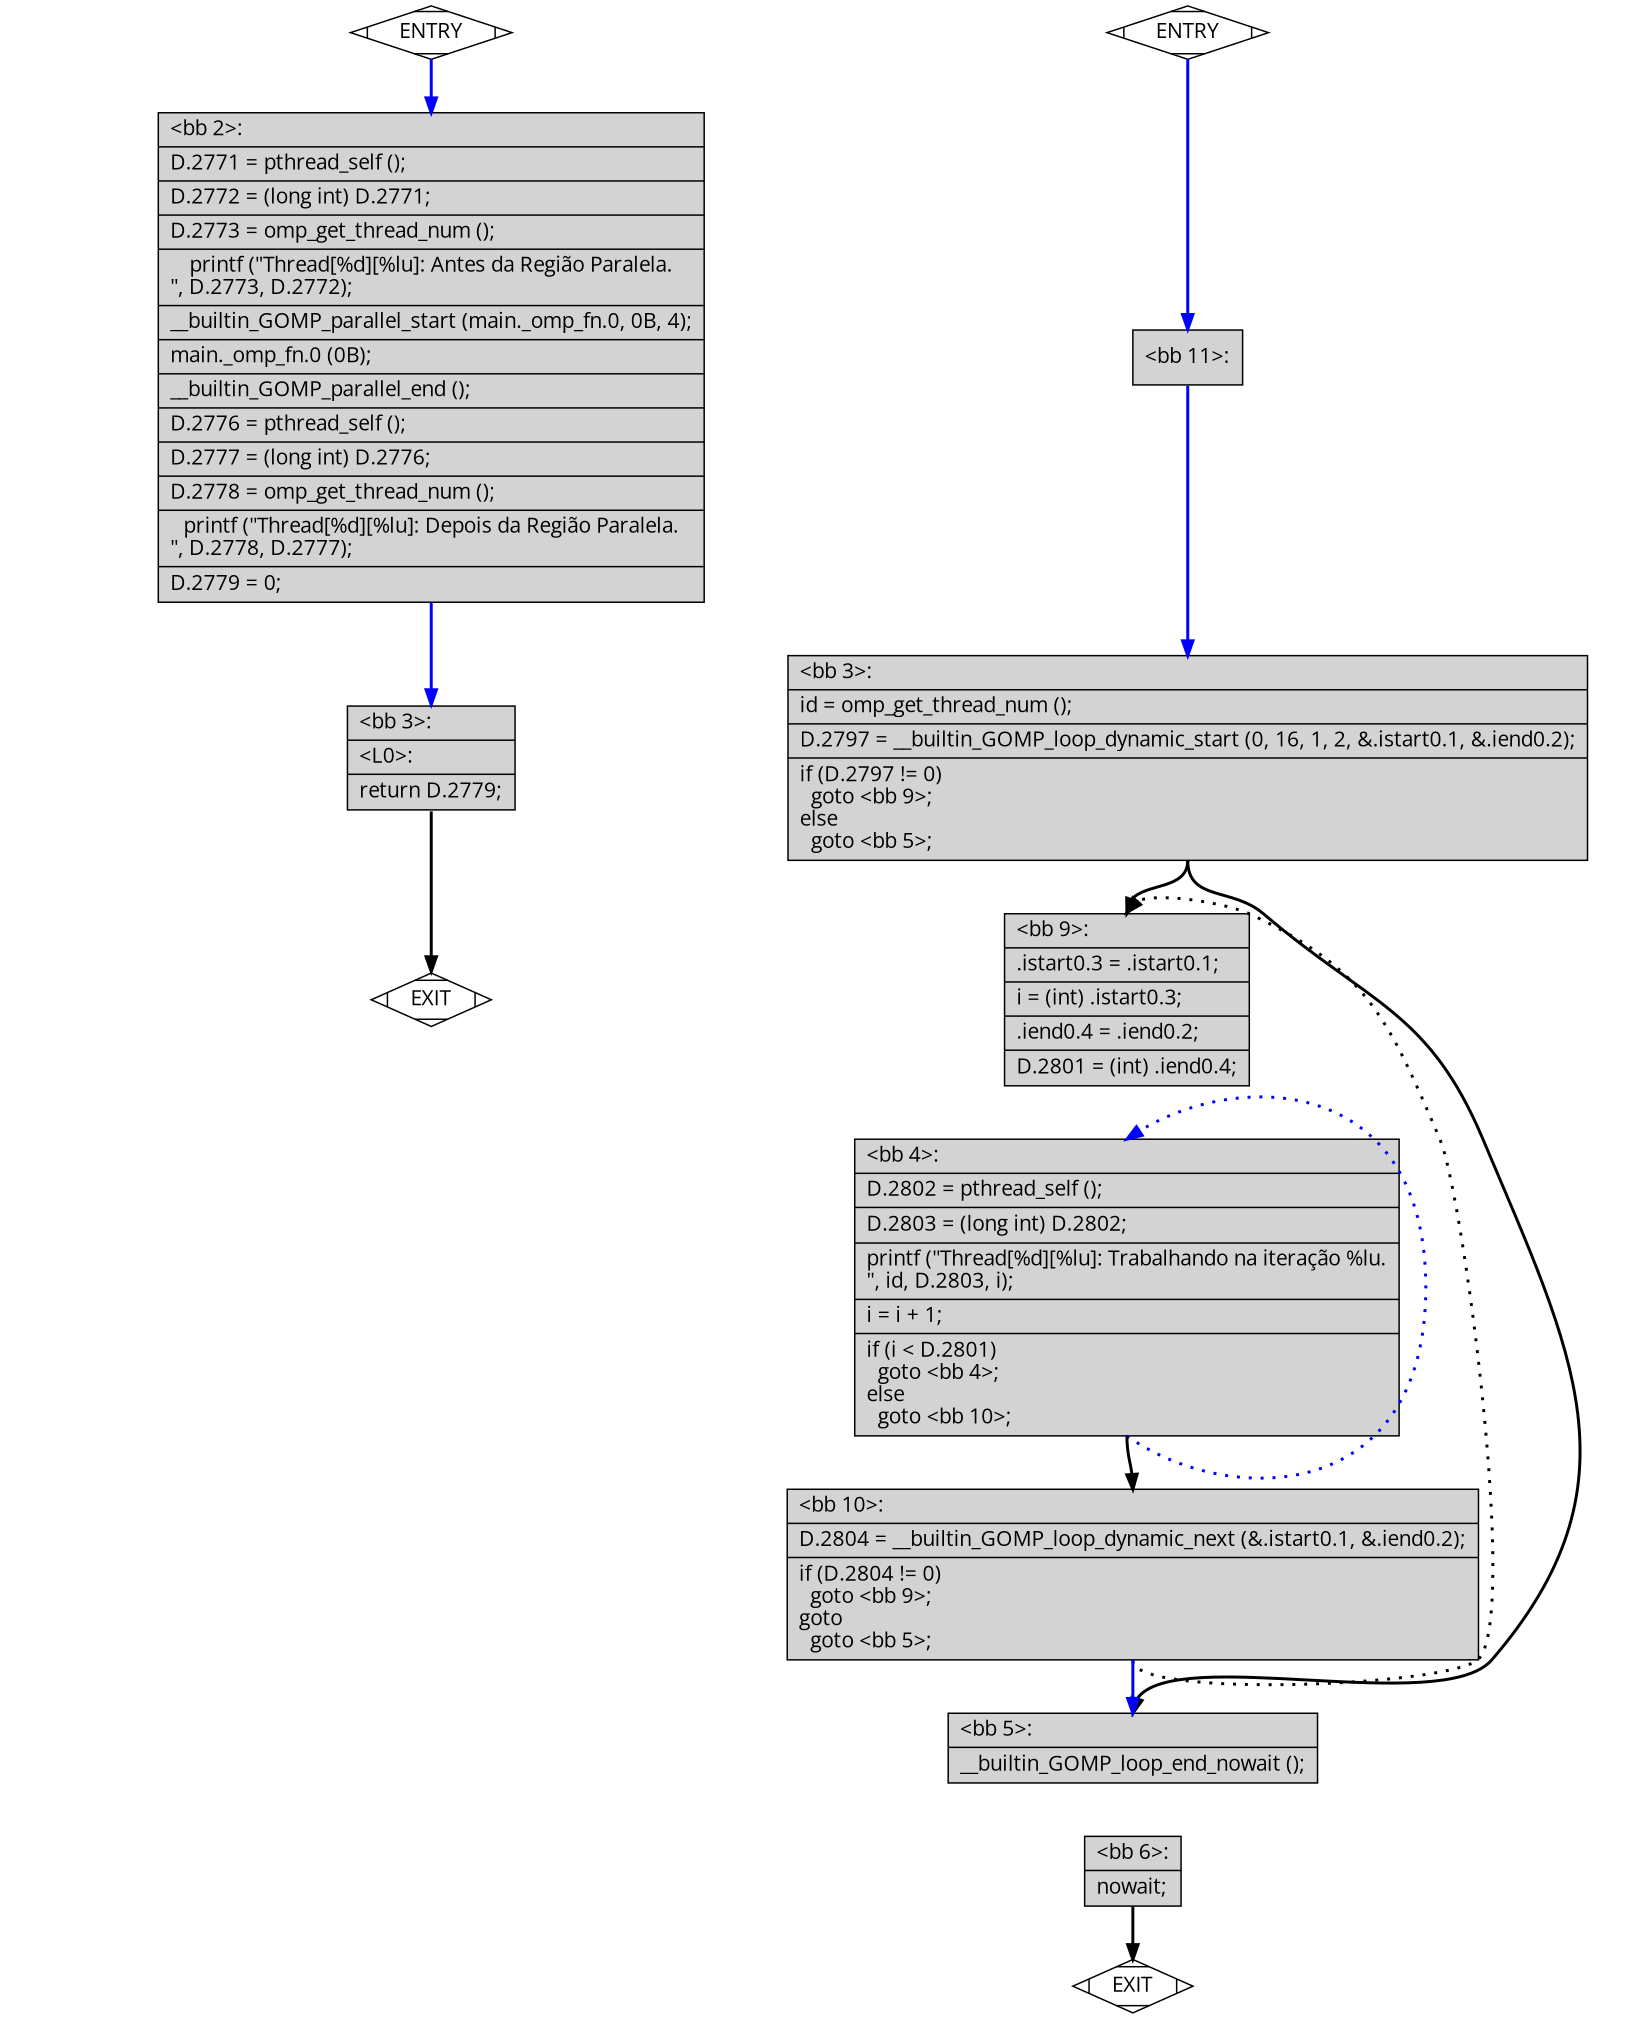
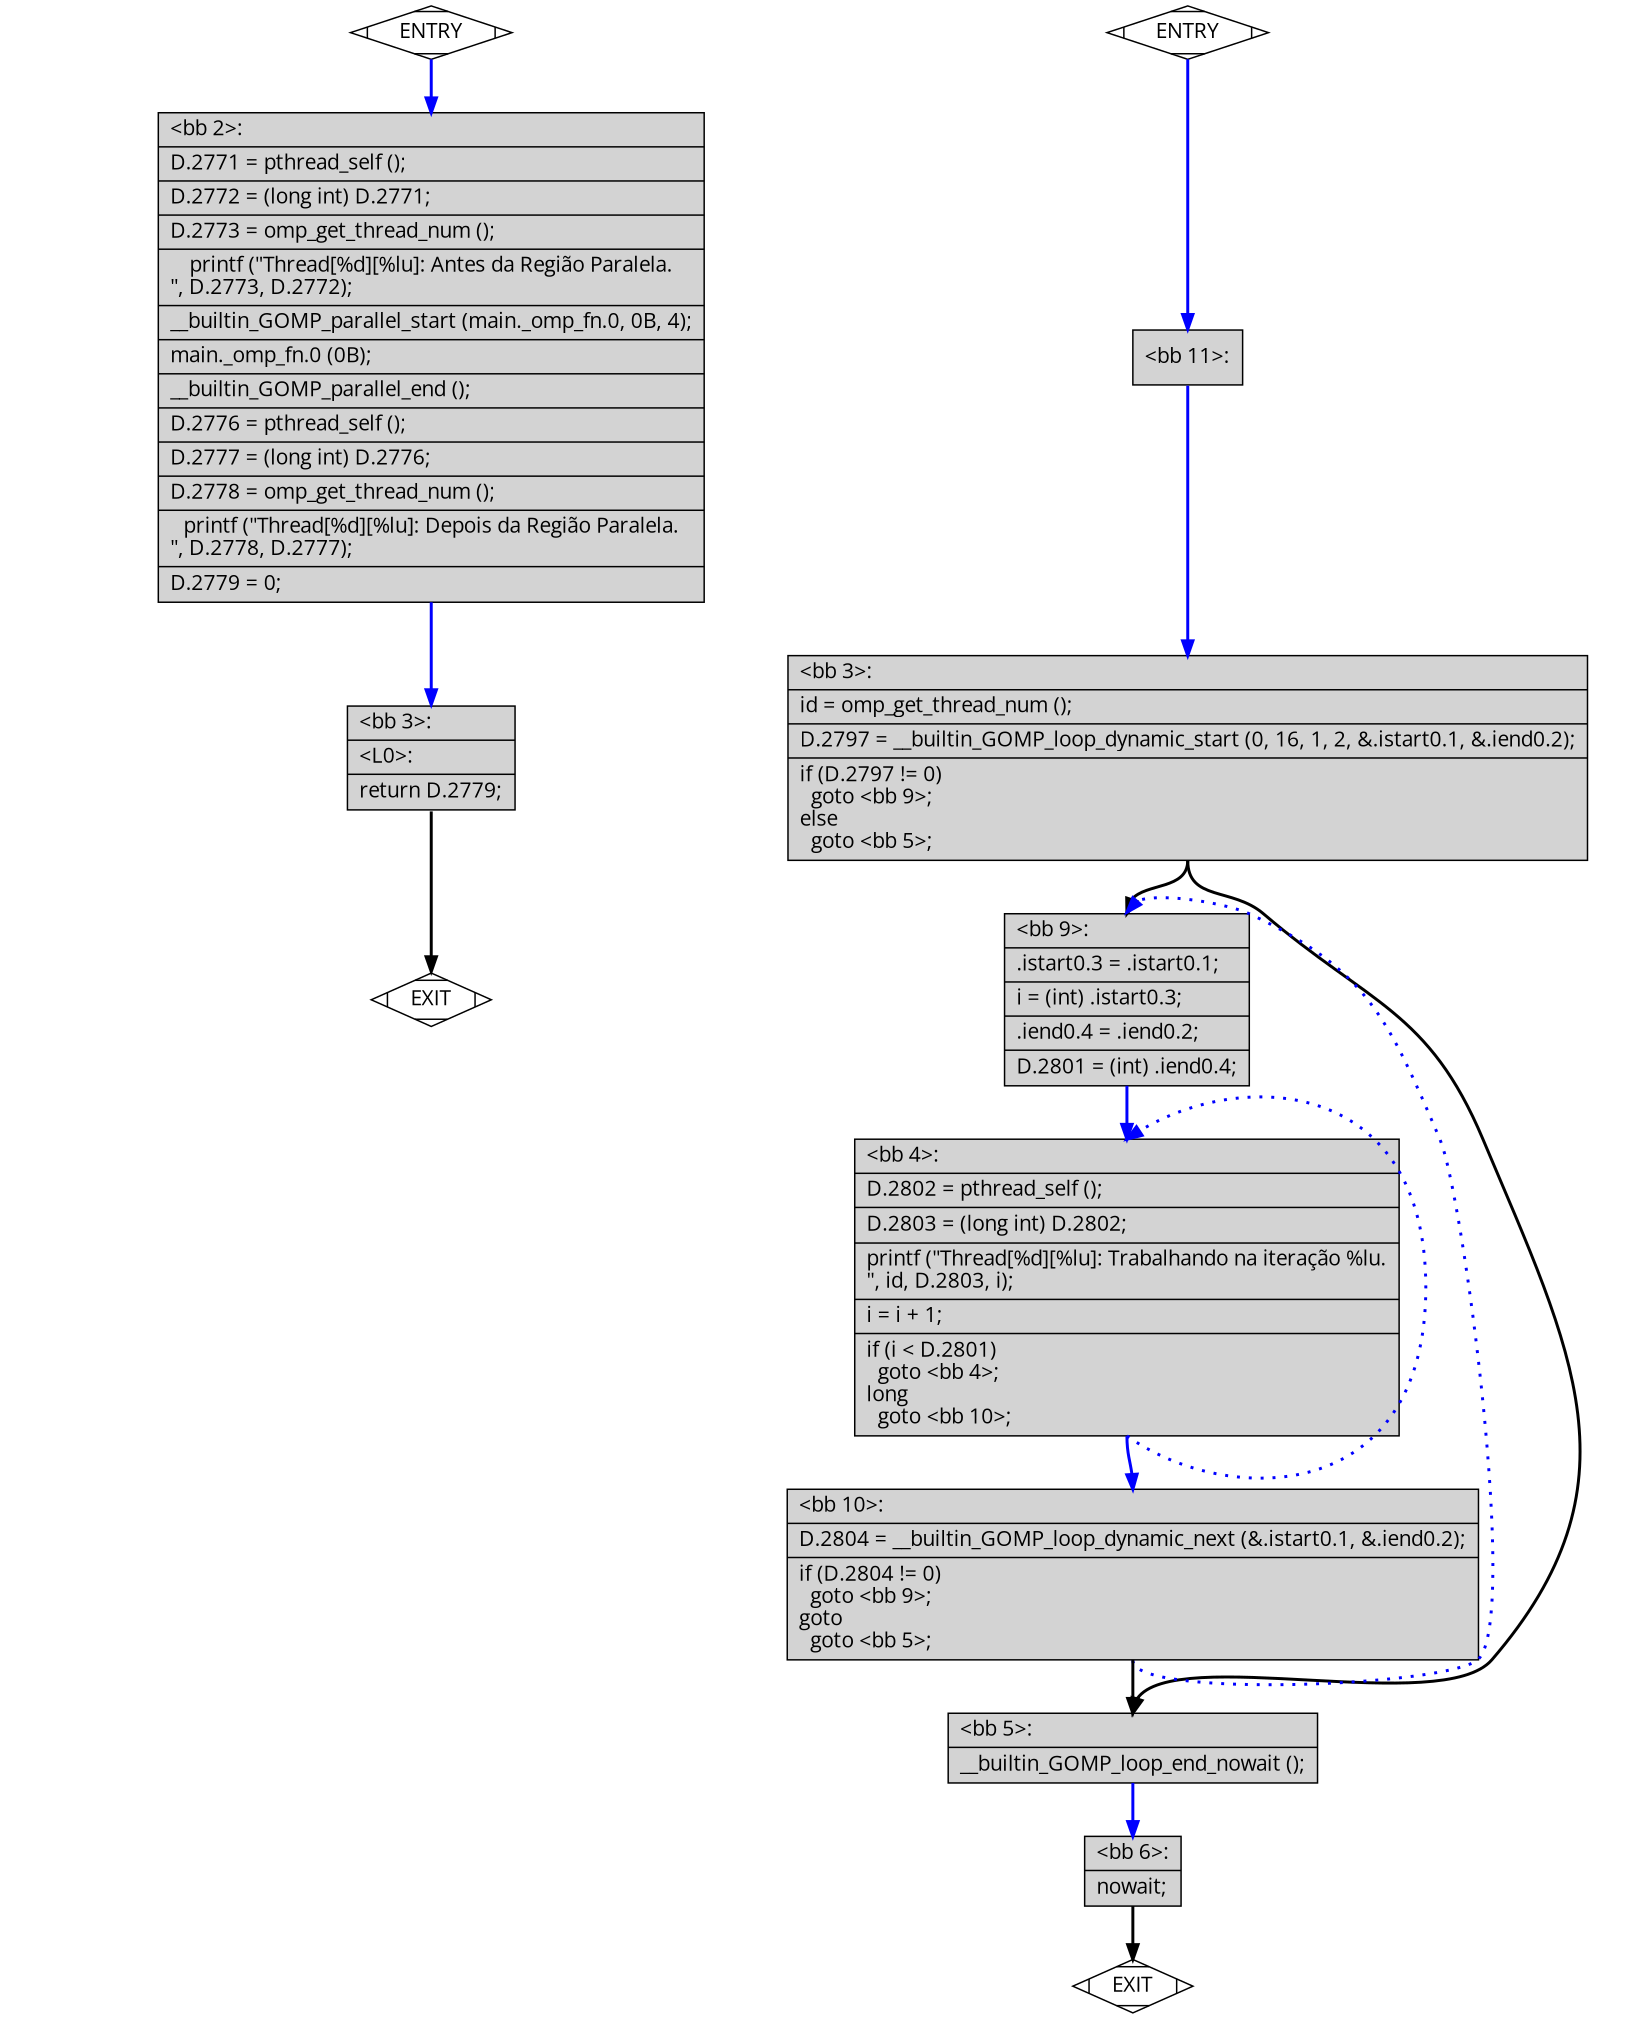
none -> (1127, 1105)
(1479, 1366) -> (1479, 1366)
(886, 1395) -> (887, 1395)
(1128, 1455) -> (1128, 1455)
(1133, 1679) -> (1133, 1679)
none -> (1133, 1802)
